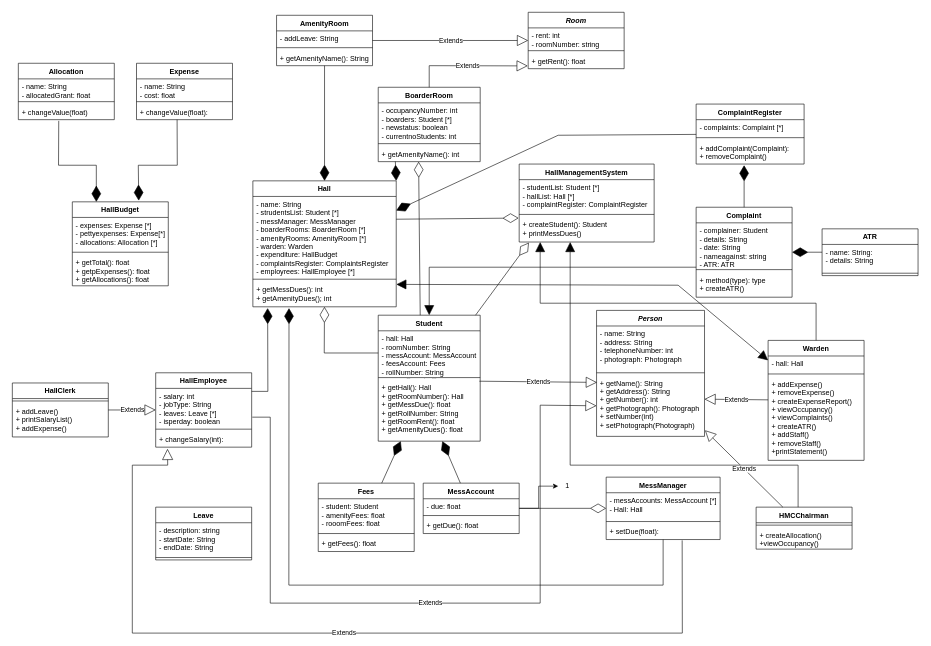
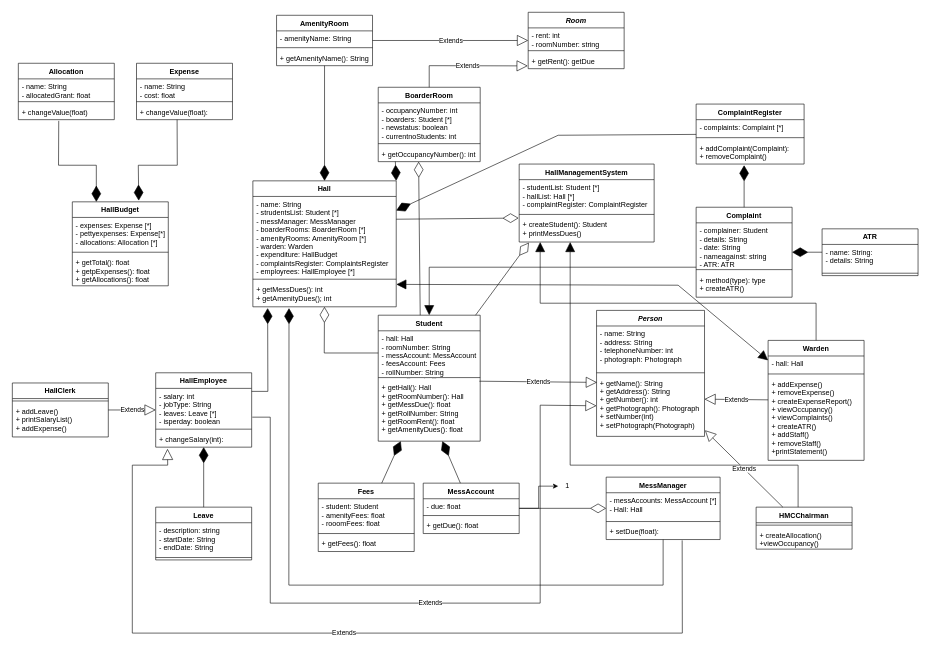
(312, 39) -> (318, 39)
(564, 61) -> (567, 61)
(423, 154) -> (432, 154)
none -> (204, 485)
